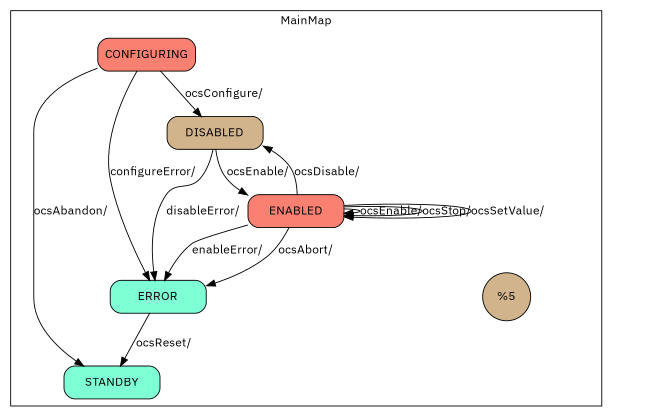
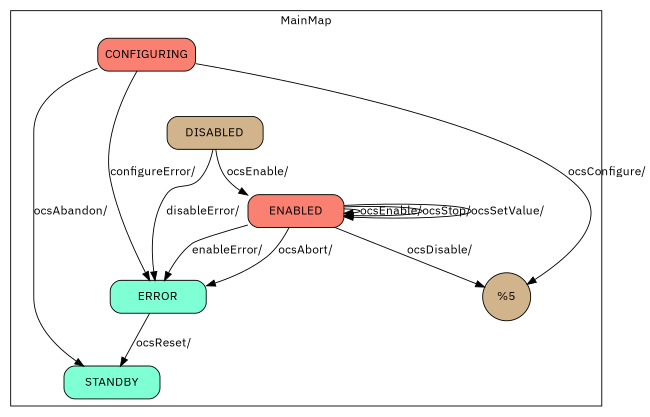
(178, 90) -> (451, 124)
(291, 169) -> (405, 256)
